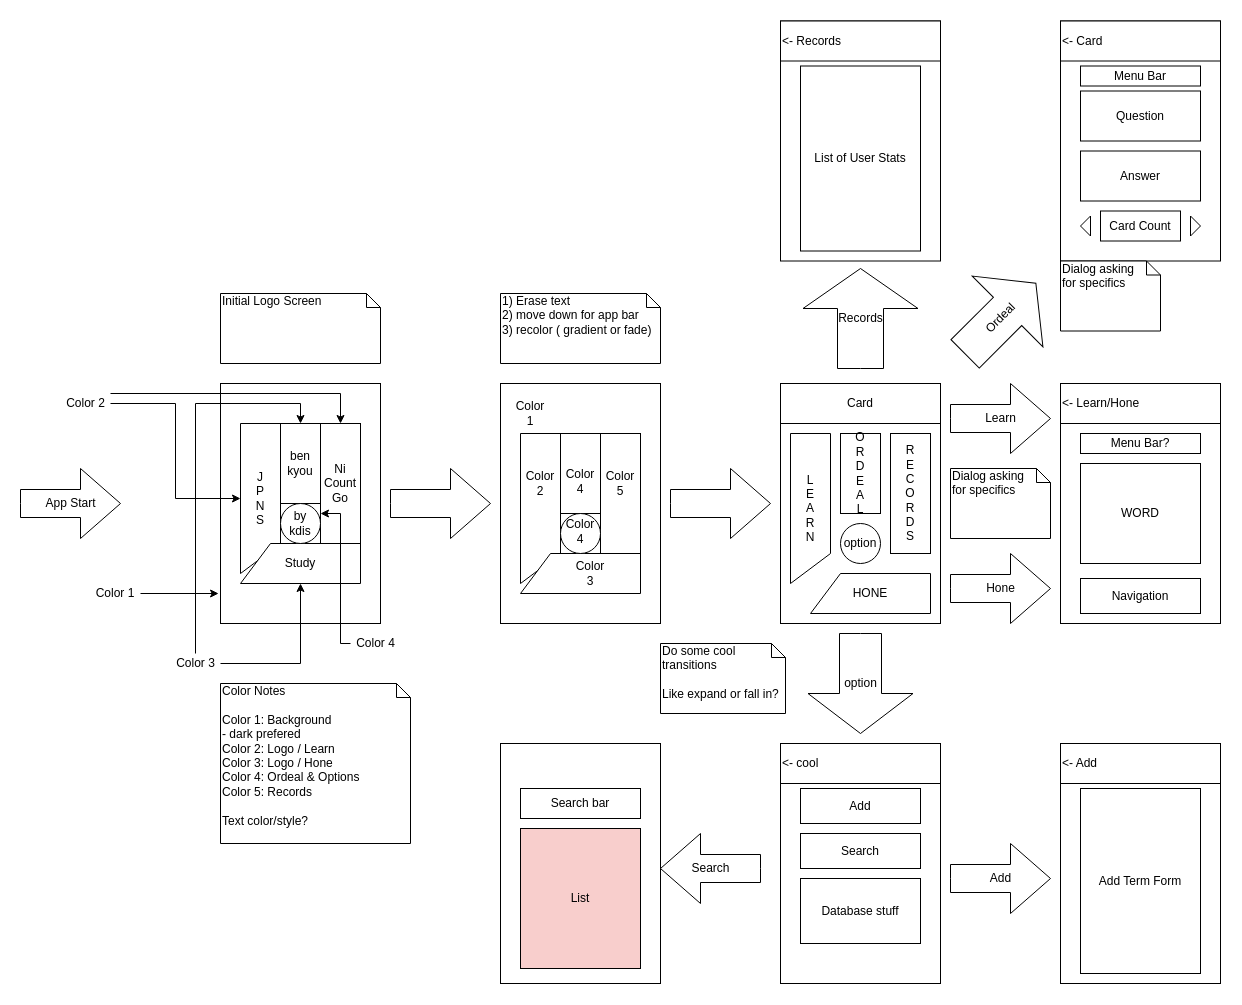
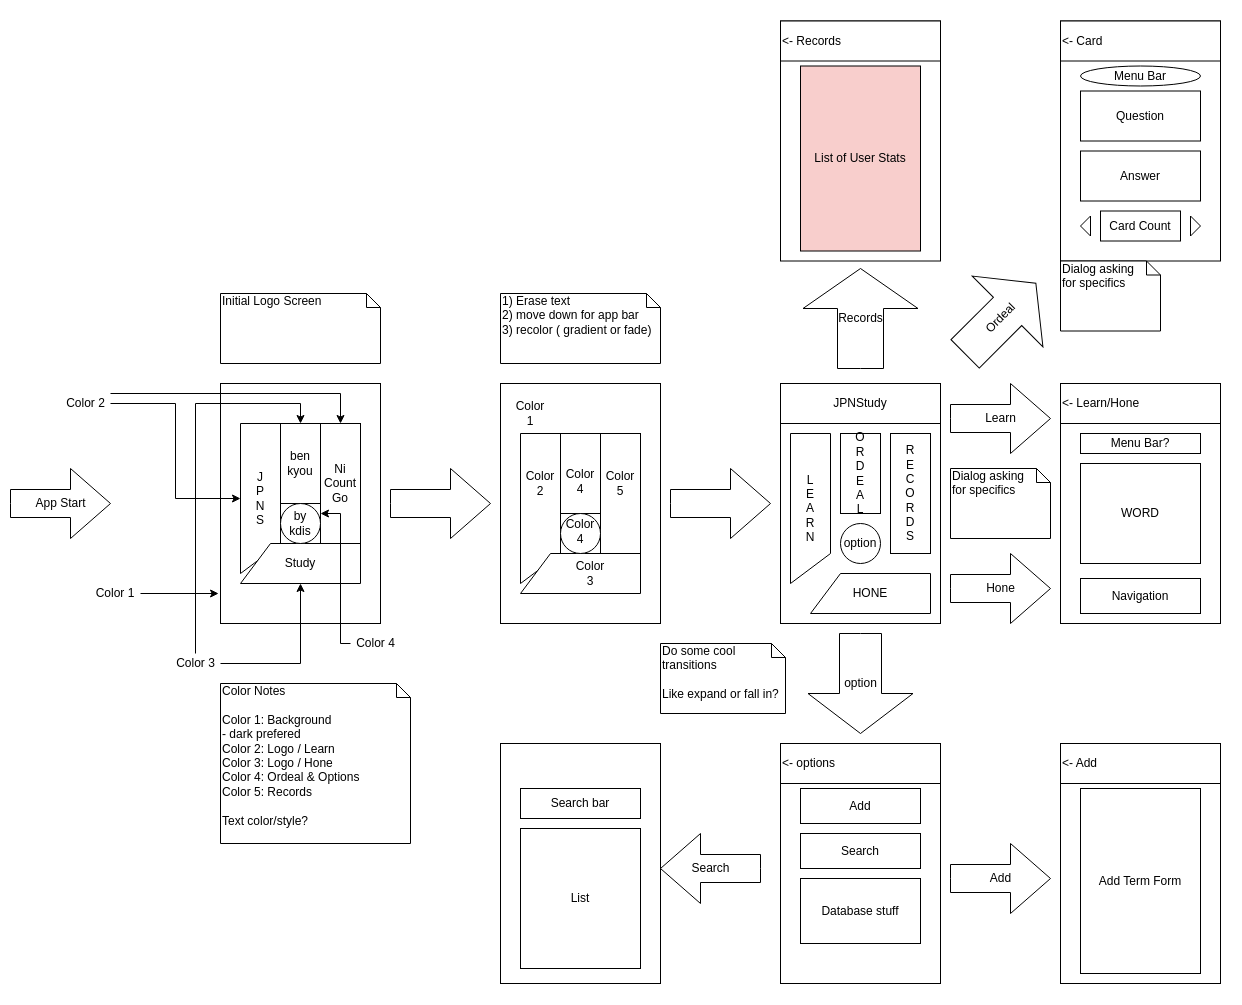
(1141, 76) -> (1141, 76)
(861, 159) -> (861, 159)
(861, 404) -> (861, 404)
(71, 504) -> (61, 504)
(803, 764) -> (813, 764)
(581, 899) -> (581, 899)
